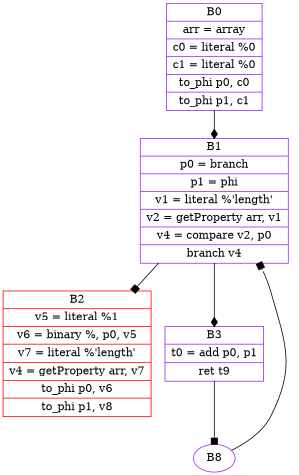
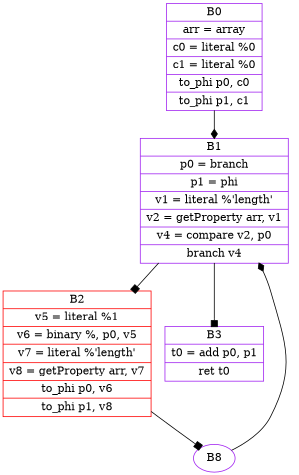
(214, 291) -> (214, 291)
(286, 370) -> (286, 370)
(77, 371) -> (77, 371)
(214, 372) -> (214, 372)
(214, 409) -> (173, 427)
